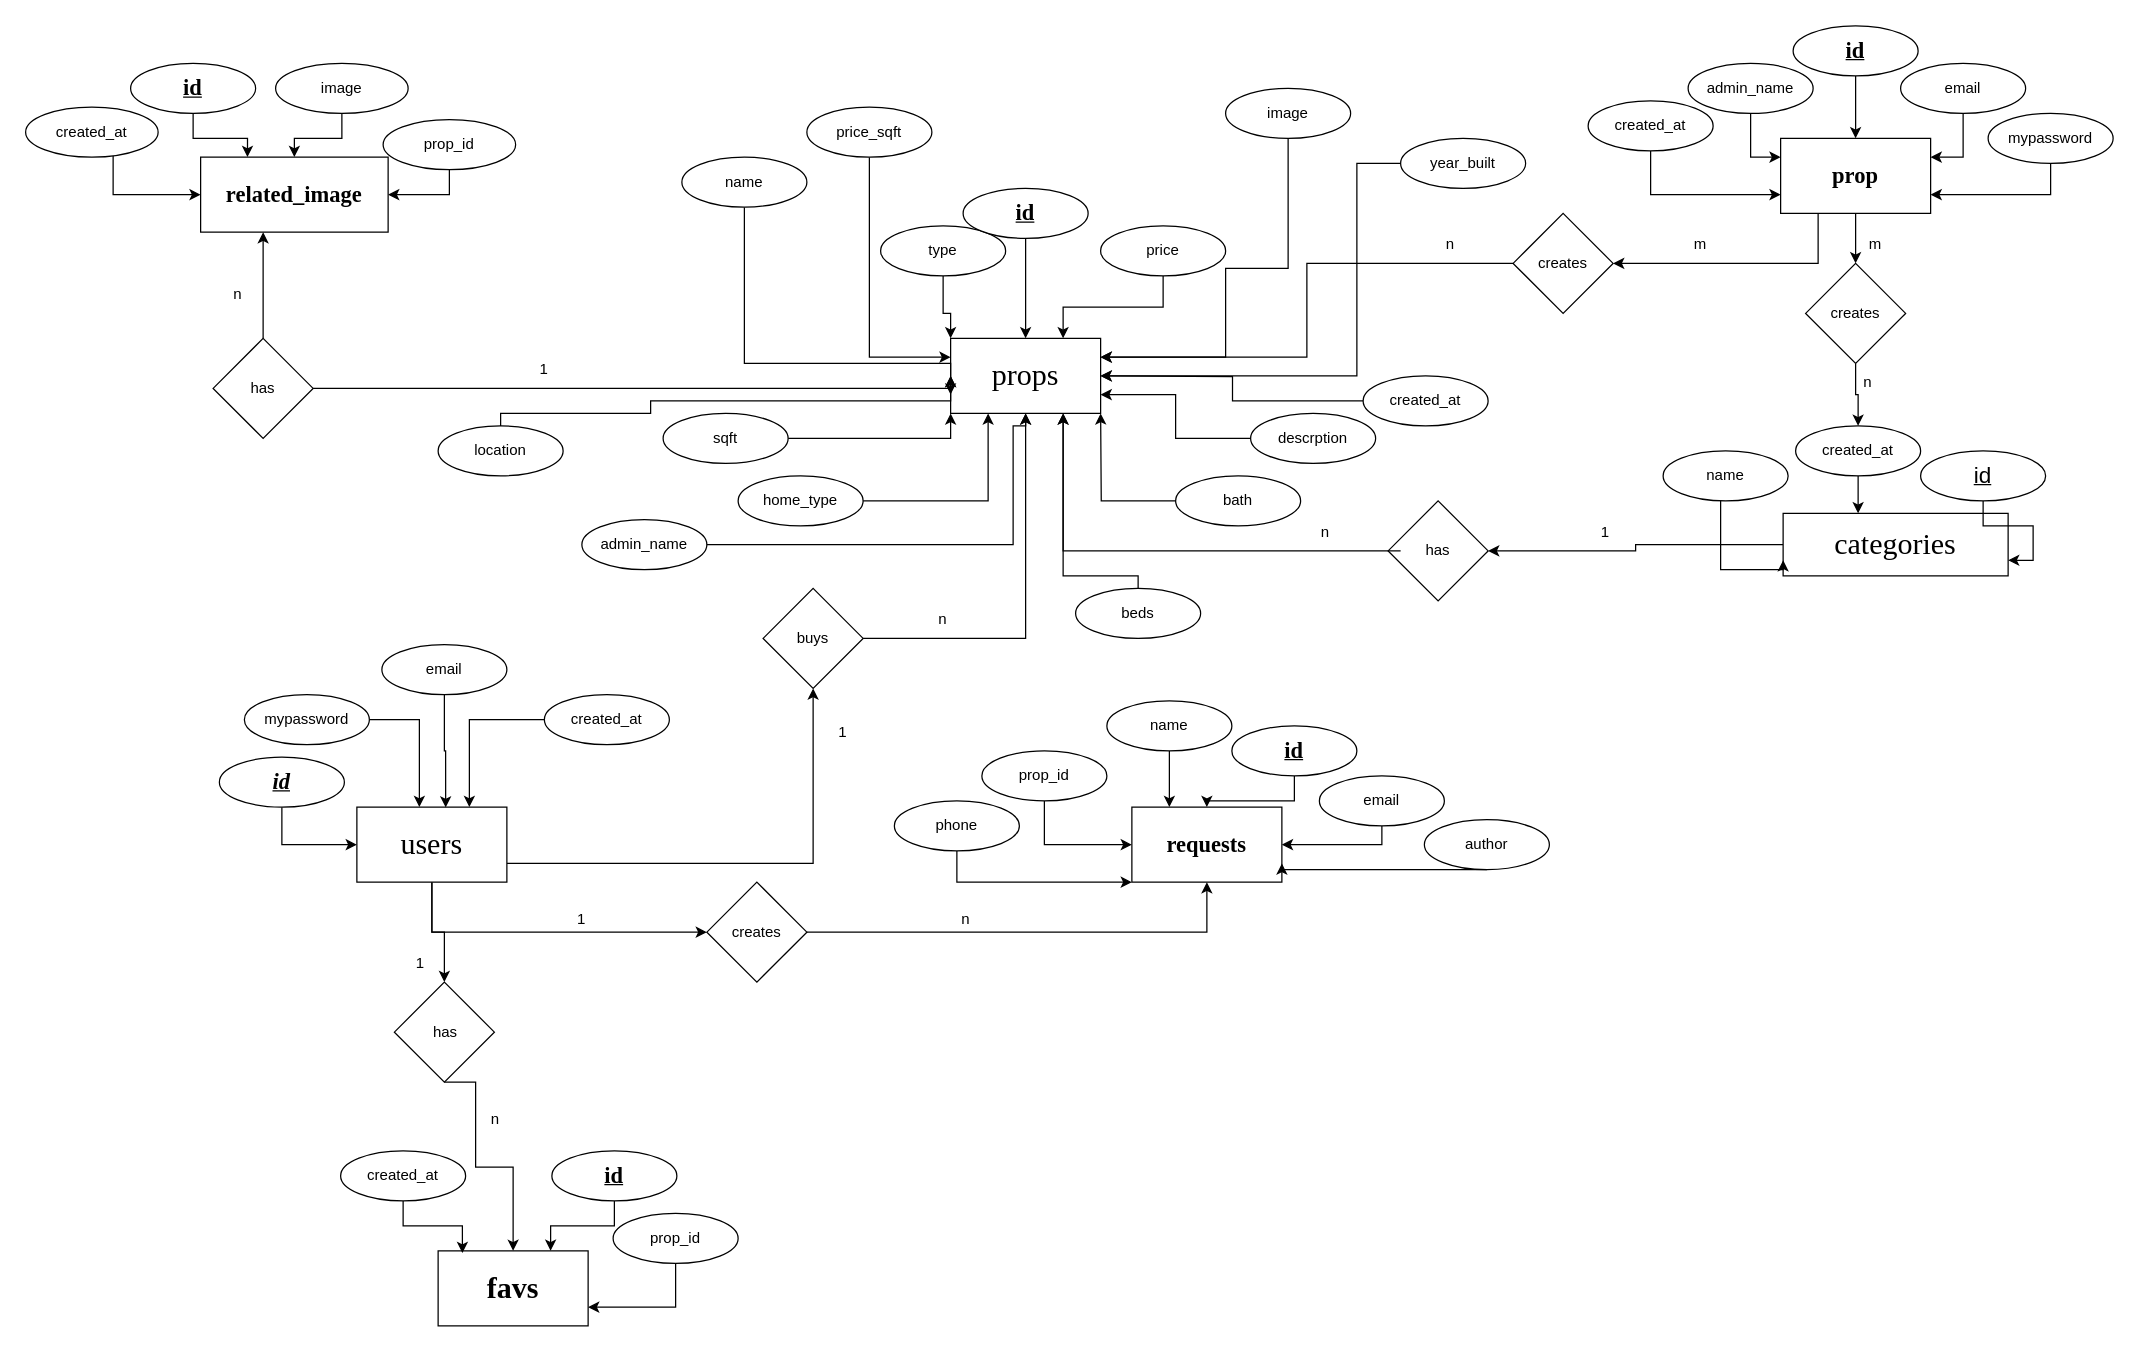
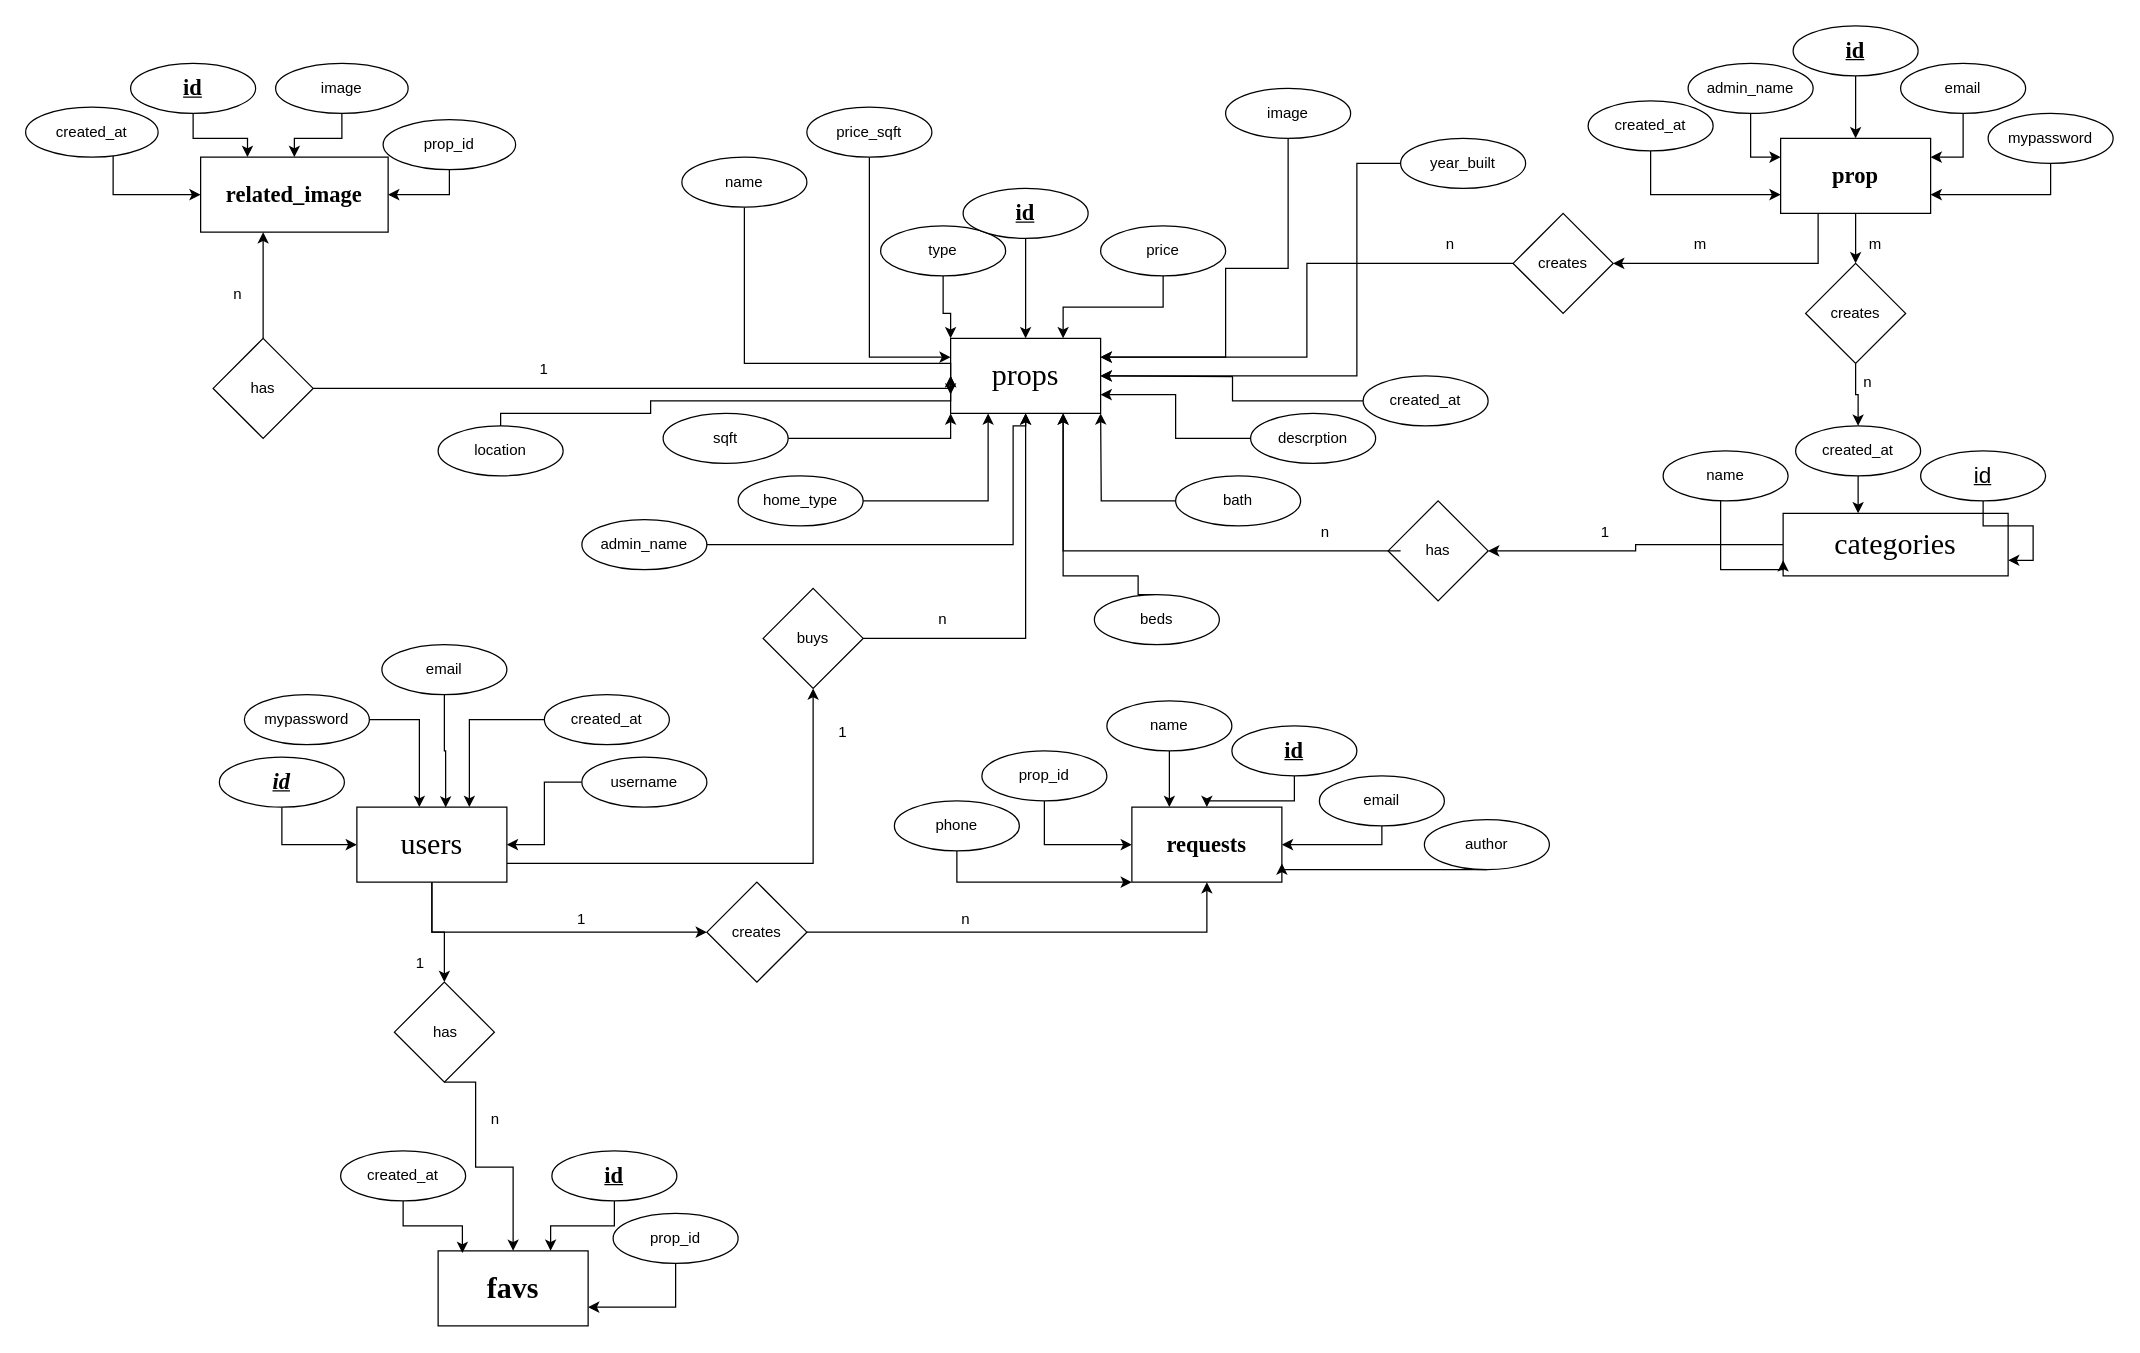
(1138, 613) -> (1157, 619)
none -> (644, 782)
none -> (544, 809)
